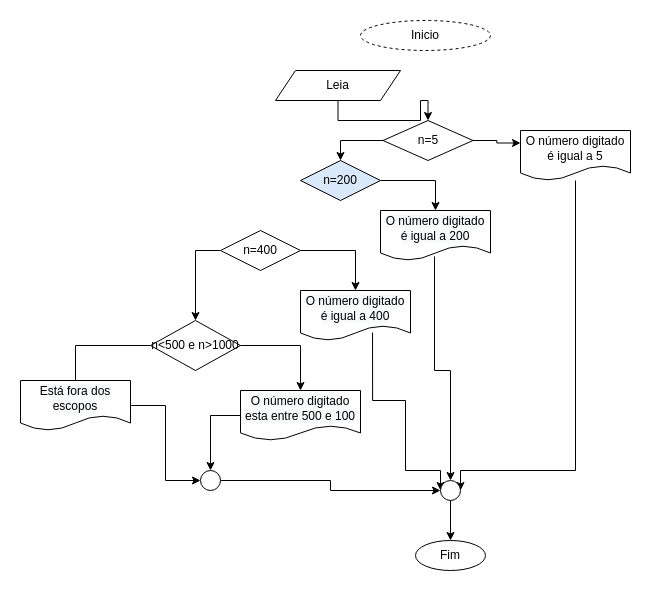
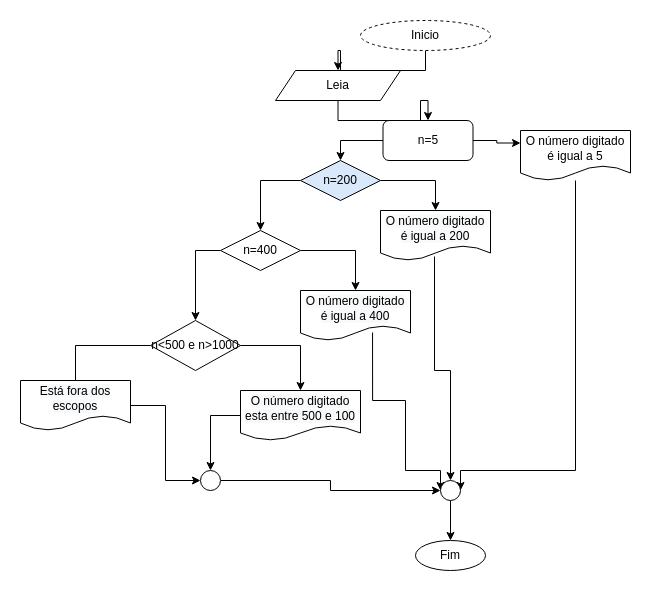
none -> (423, 71)
(428, 141) -> (428, 141)
none -> (261, 182)
